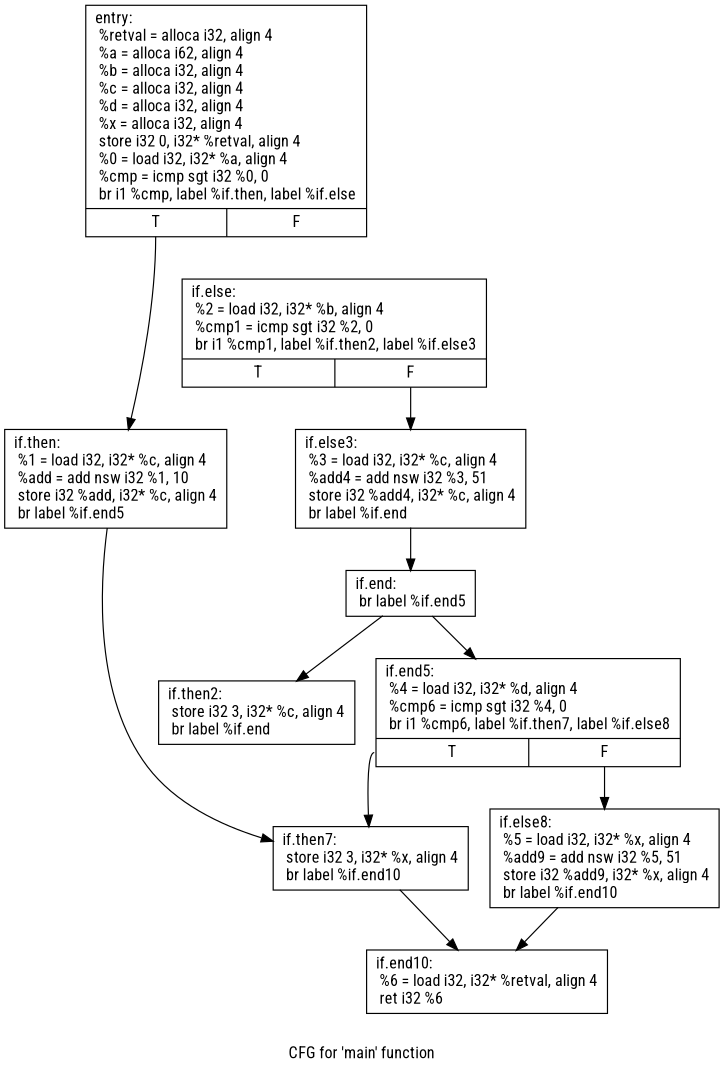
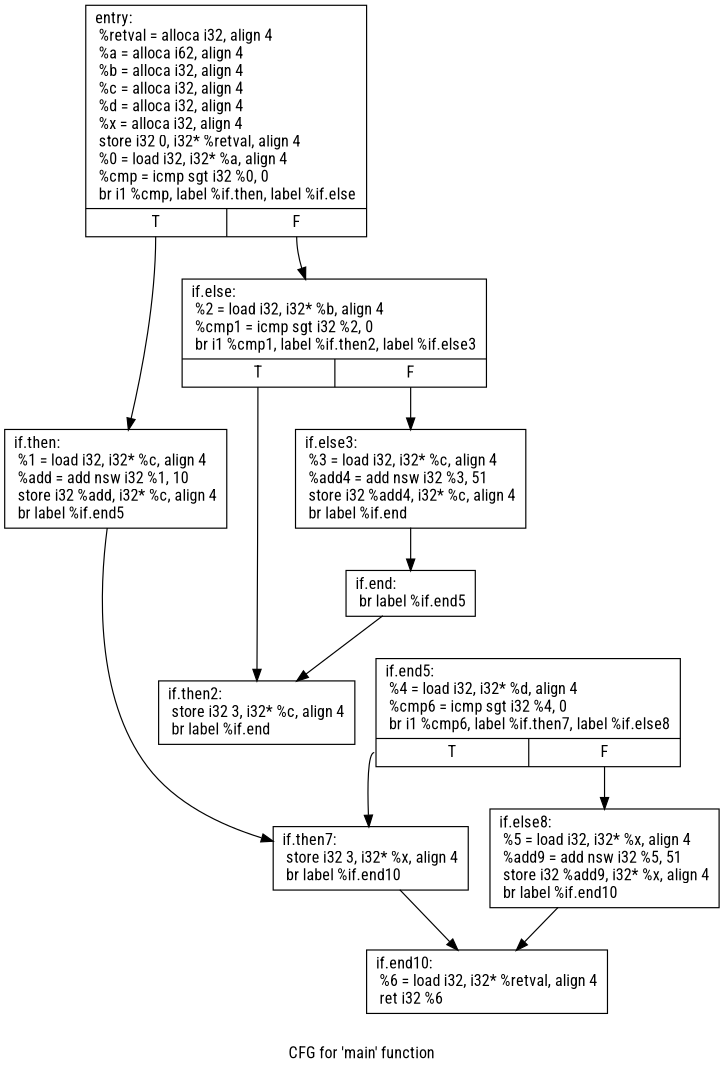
none -> (298, 253)
none -> (258, 528)
(450, 633) -> none
